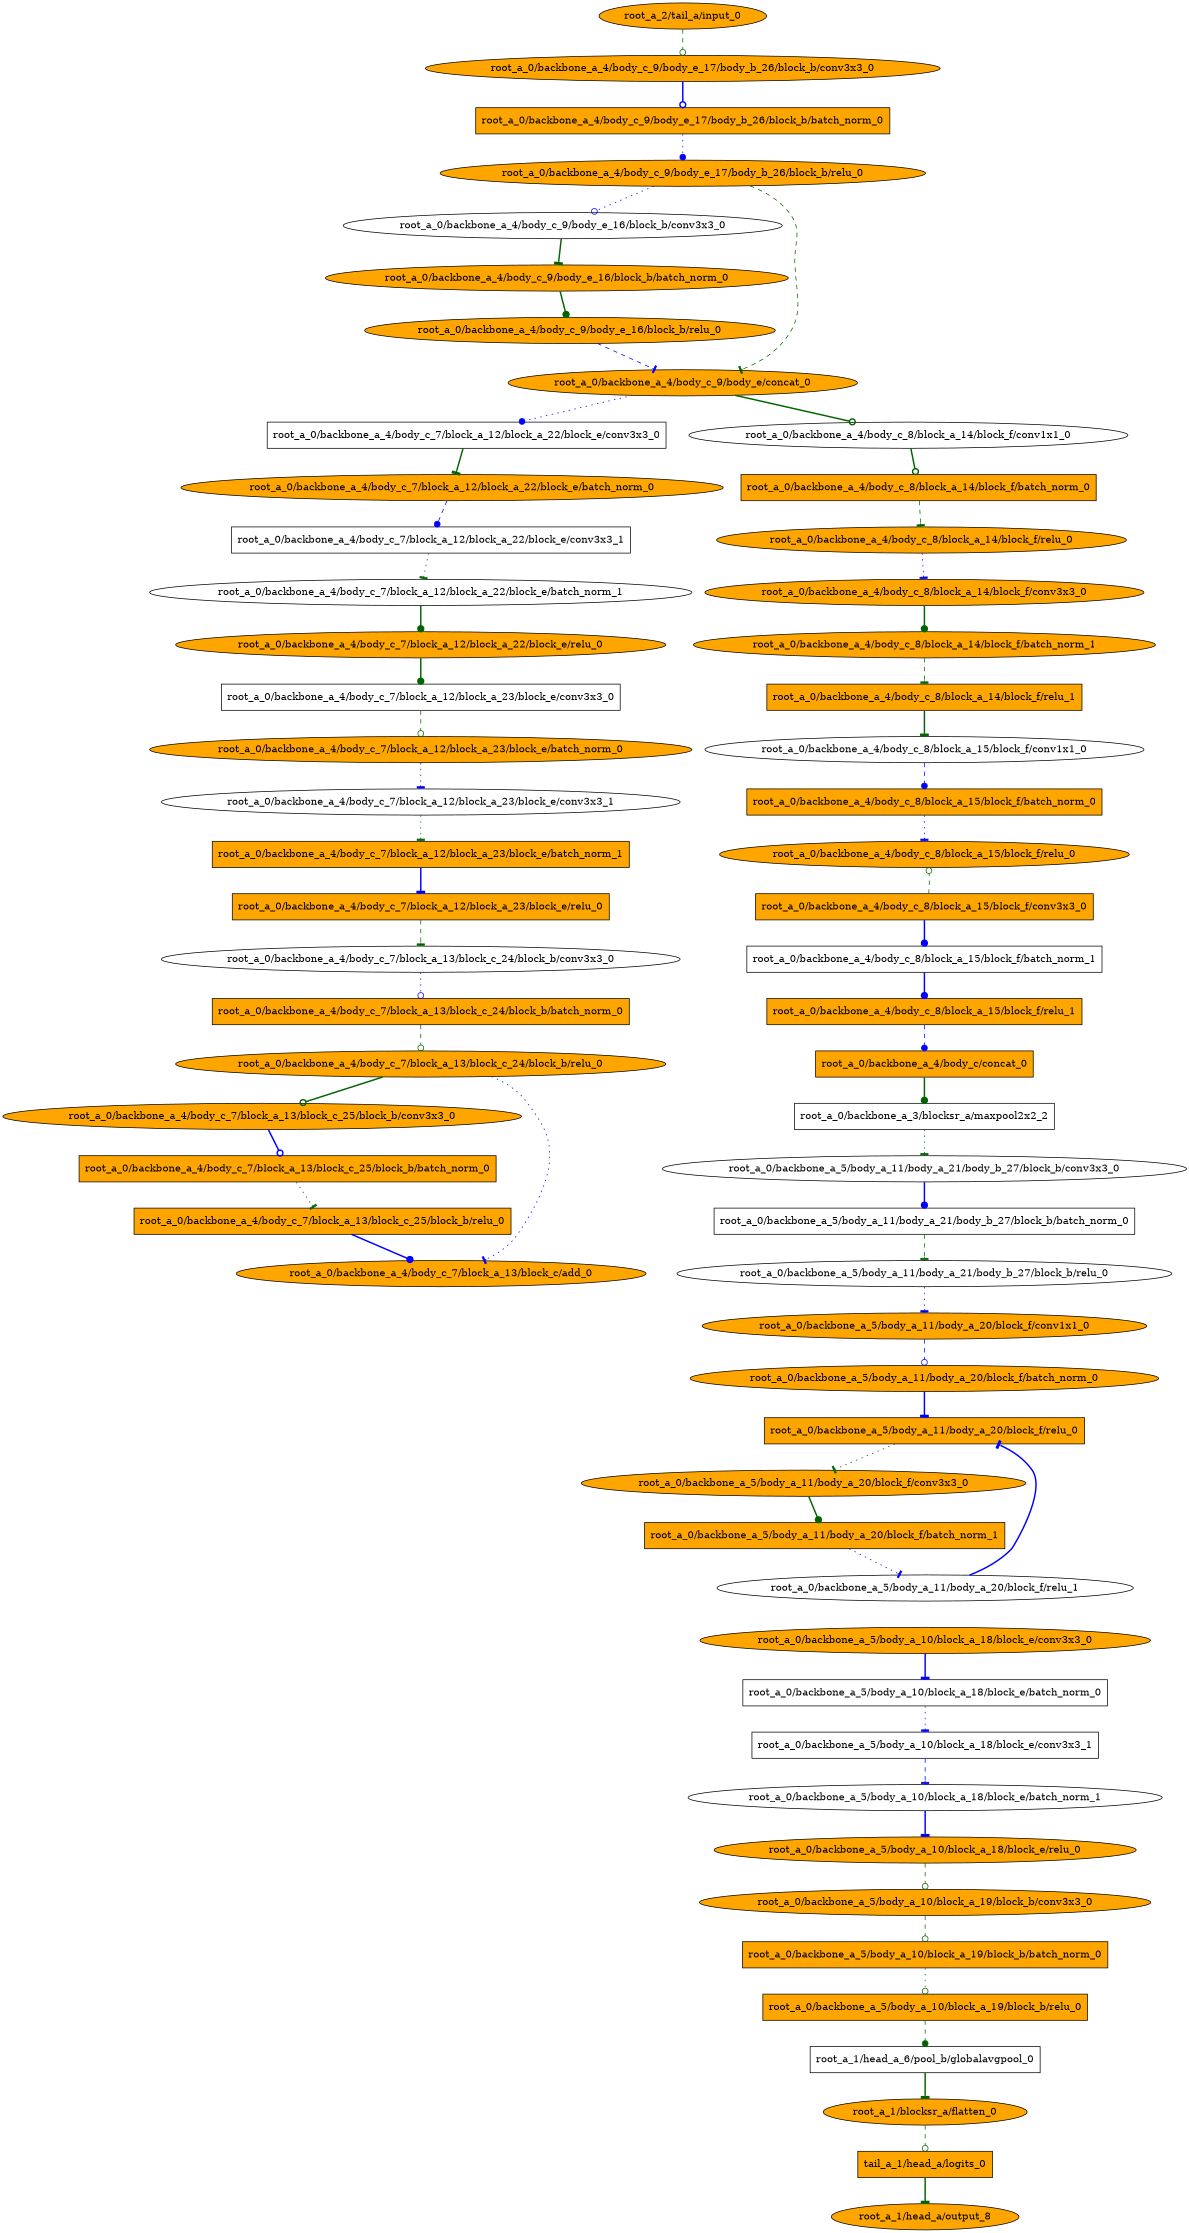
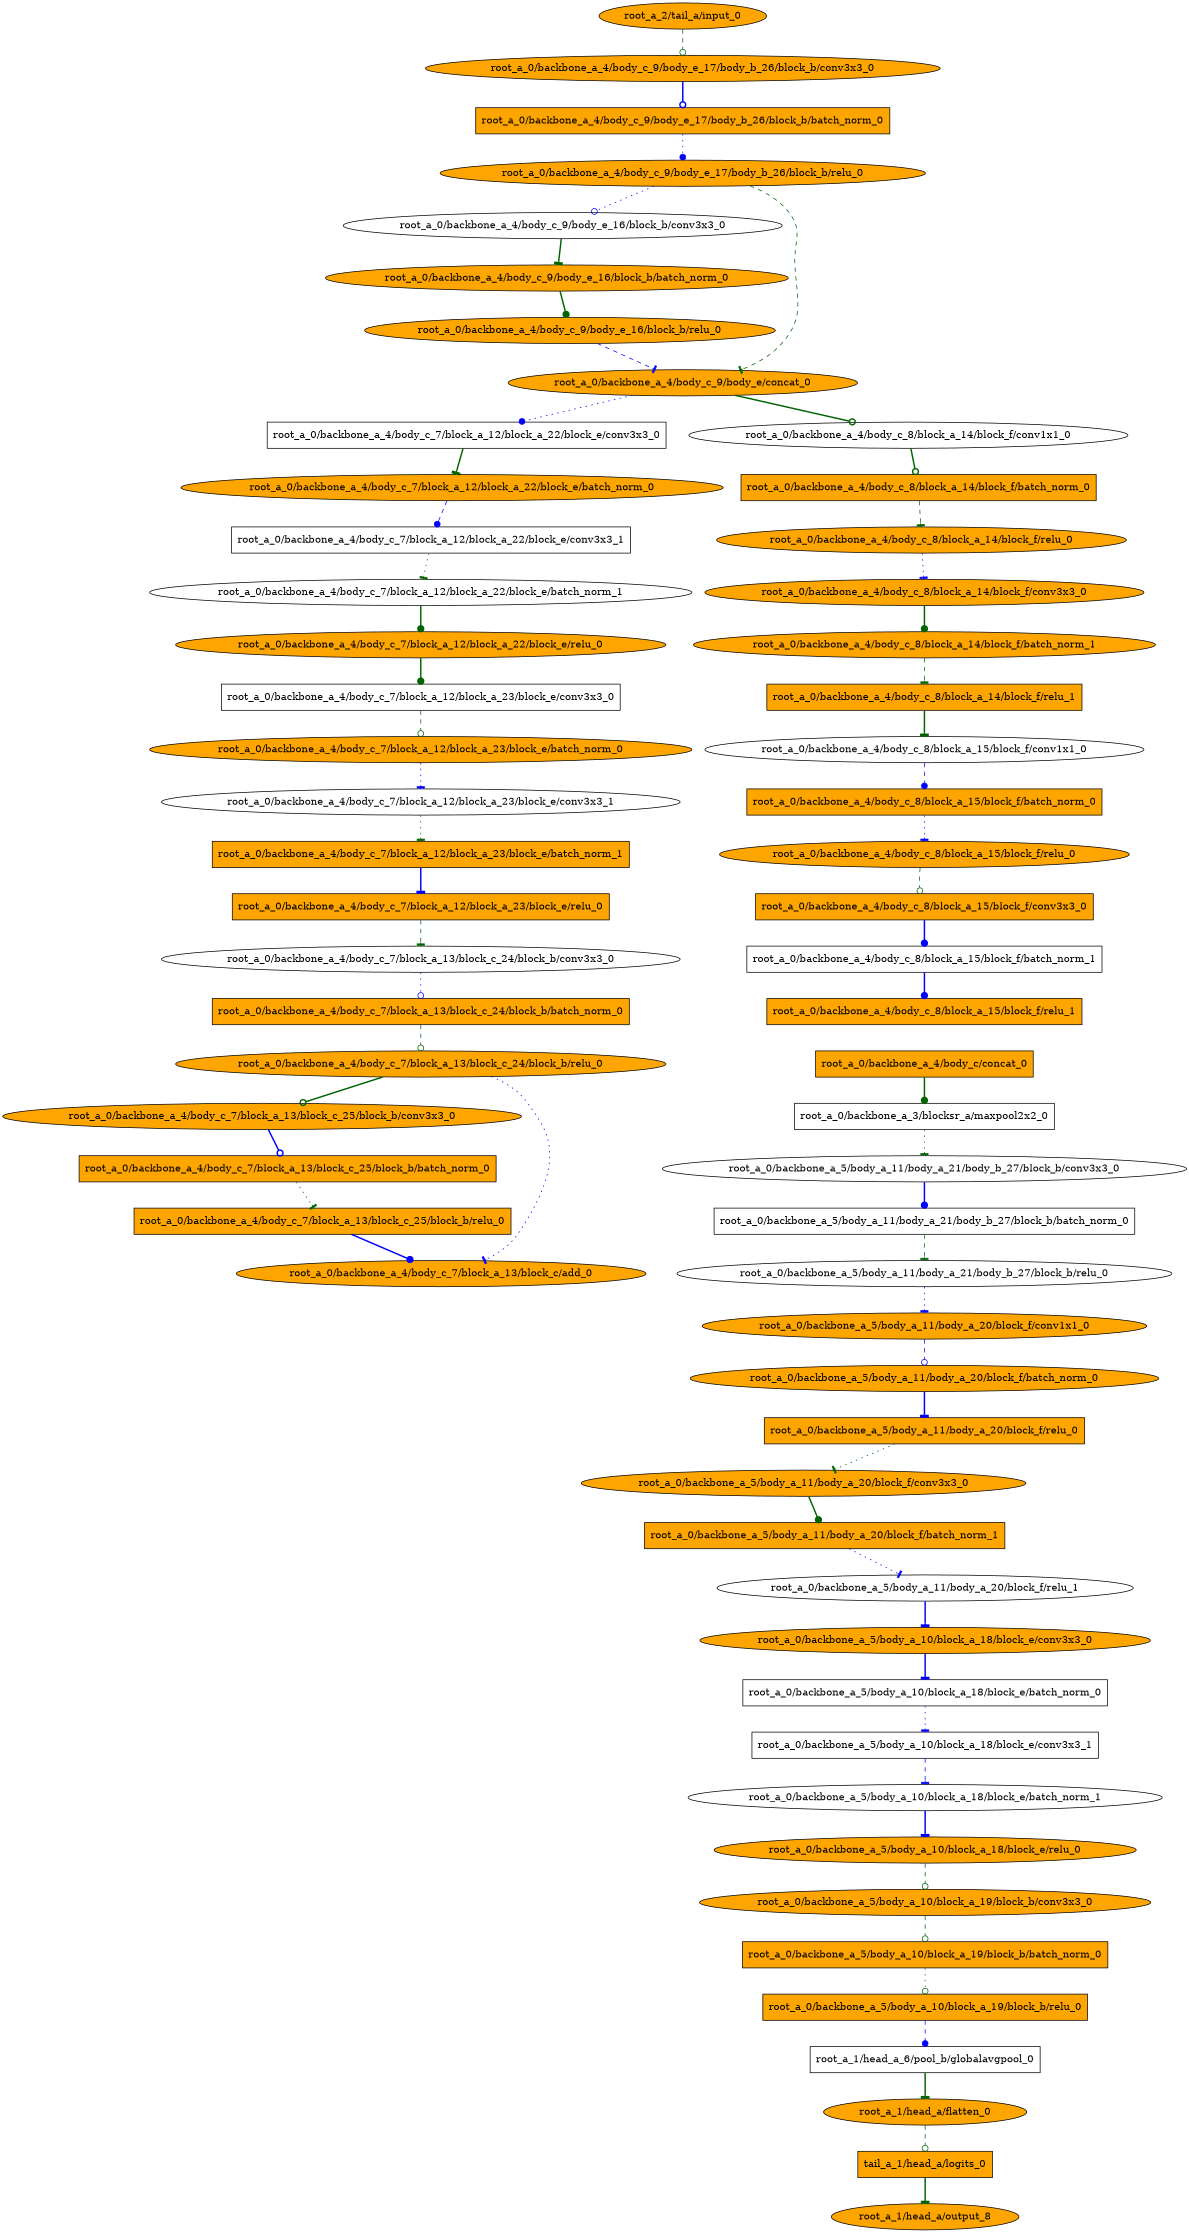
(929, 884) -> (920, 878)
(924, 1035) -> none
(924, 1116) -> (924, 1116)
(1029, 1516) -> (925, 1612)
(925, 2031) -> (925, 2031)
(925, 2112) -> (925, 2112)
